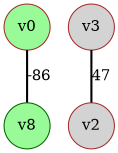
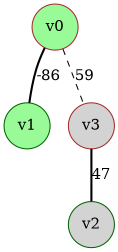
none -> (73, 77)
(27, 126) -> (27, 126)
(91, 126) -> (91, 225)
